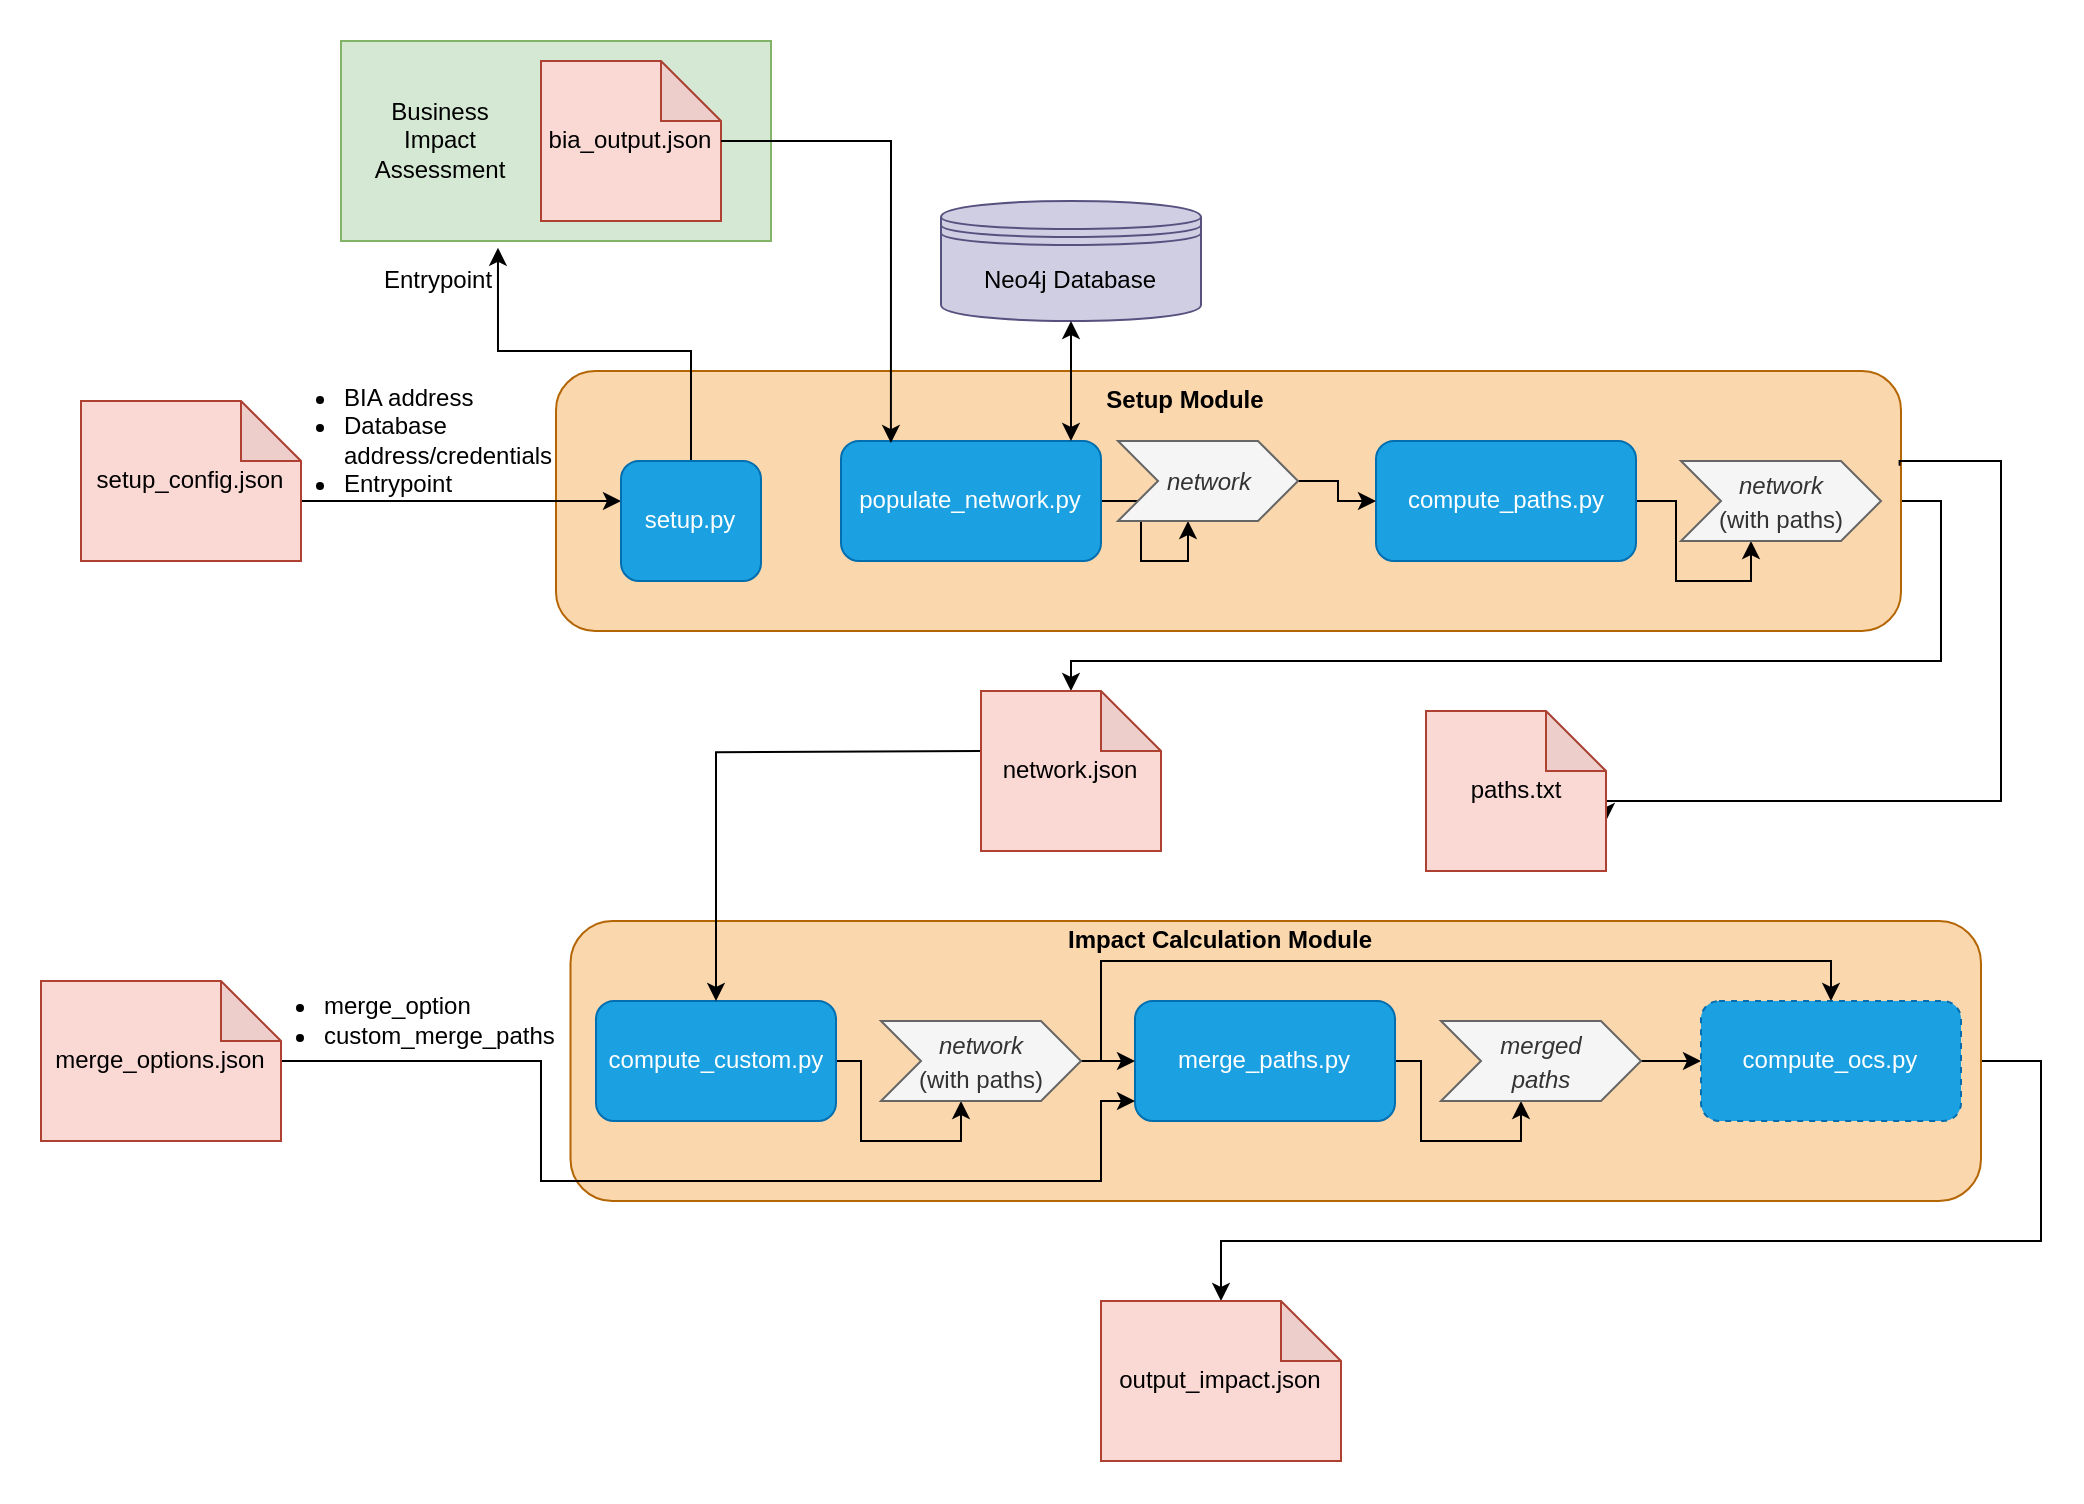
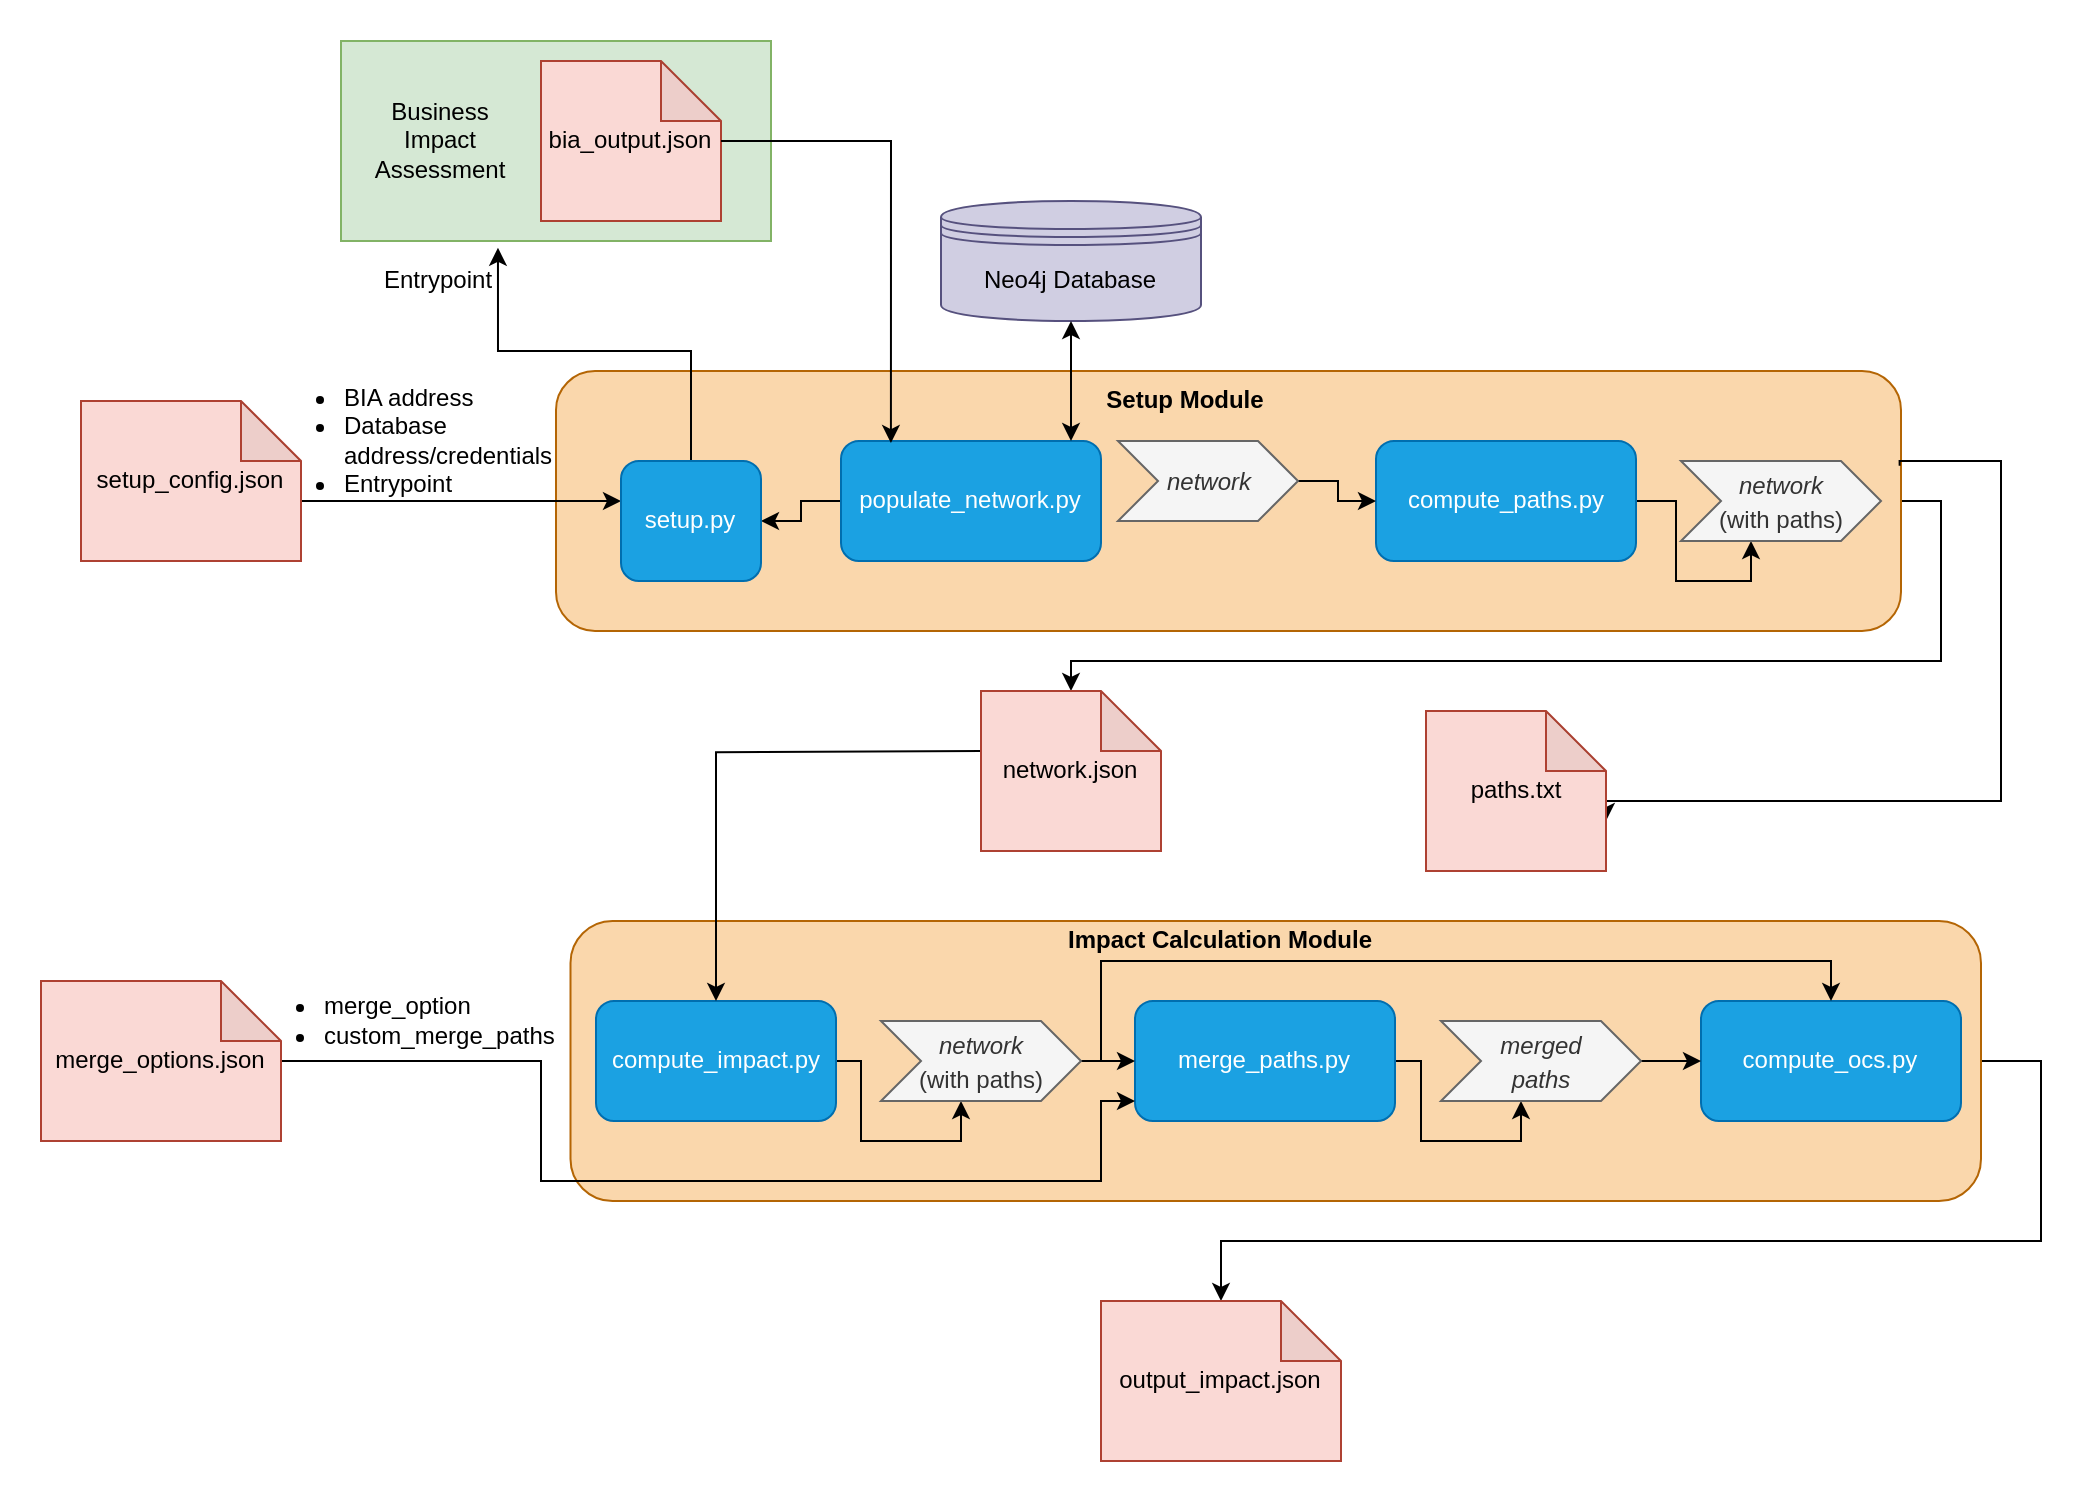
(1157, 561) -> (801, 504)
(717, 1061) -> (717, 1061)
(1831, 1061) -> (1831, 1061)
